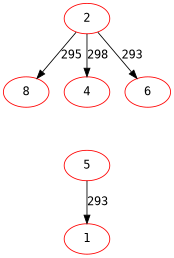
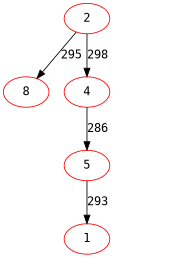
(148, 92) -> none
none -> (87, 125)
